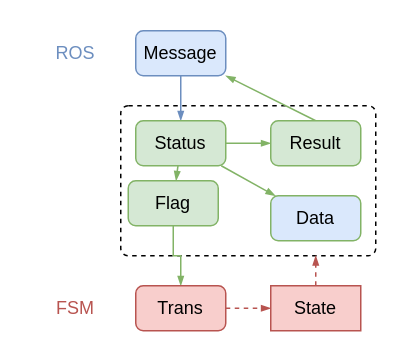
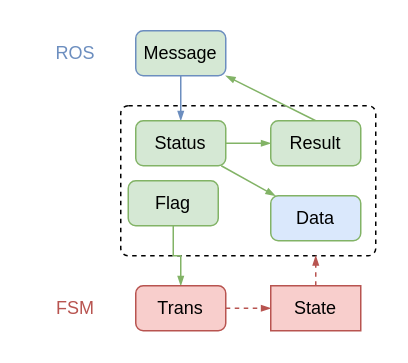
(181, 53) -> (181, 53)
(178, 168) -> none
